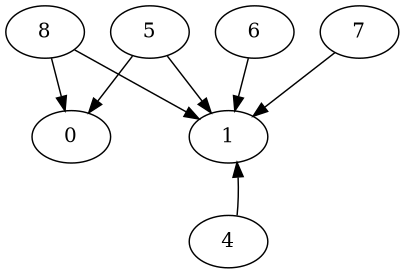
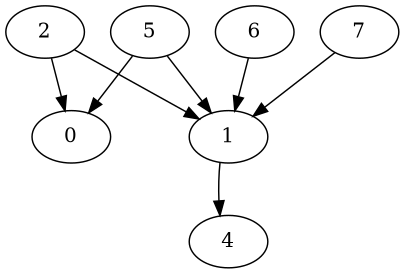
(45, 32) -> (45, 32)
(238, 196) -> (219, 182)
